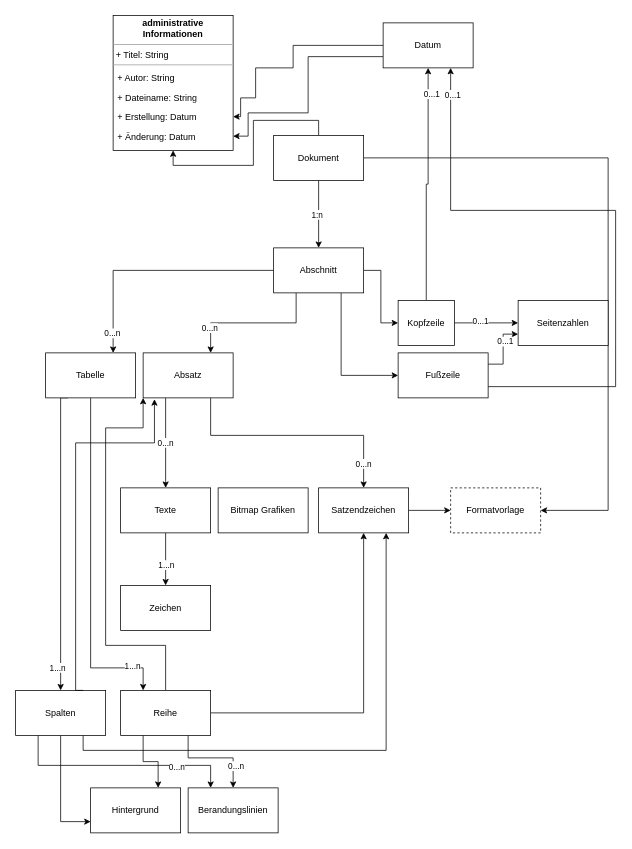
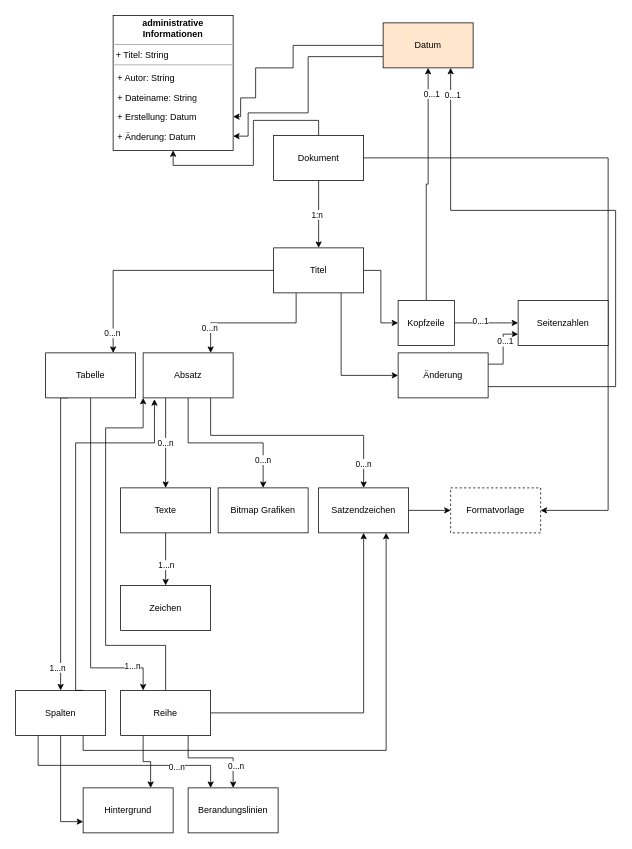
(428, 45) -> (428, 45)
(318, 270) -> (318, 270)
(443, 375) -> (443, 375)
none -> (188, 442)
(135, 810) -> (128, 810)
